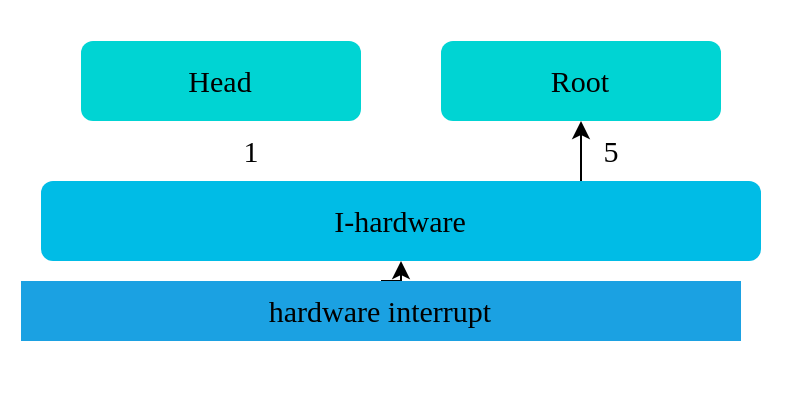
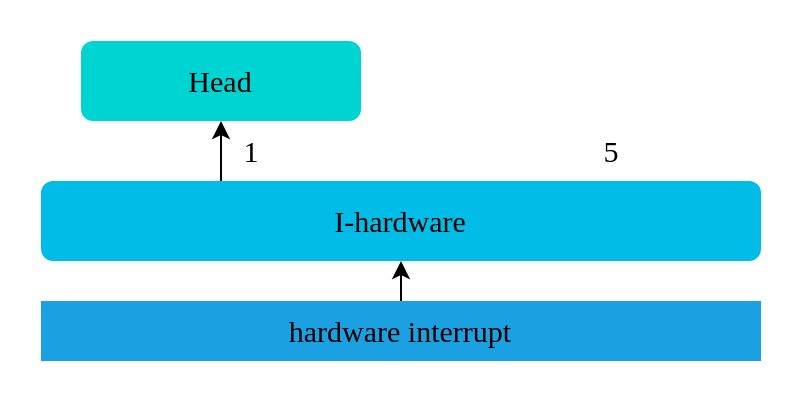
(581, 81) -> none
none -> (221, 158)
(581, 158) -> none
(381, 311) -> (401, 331)
